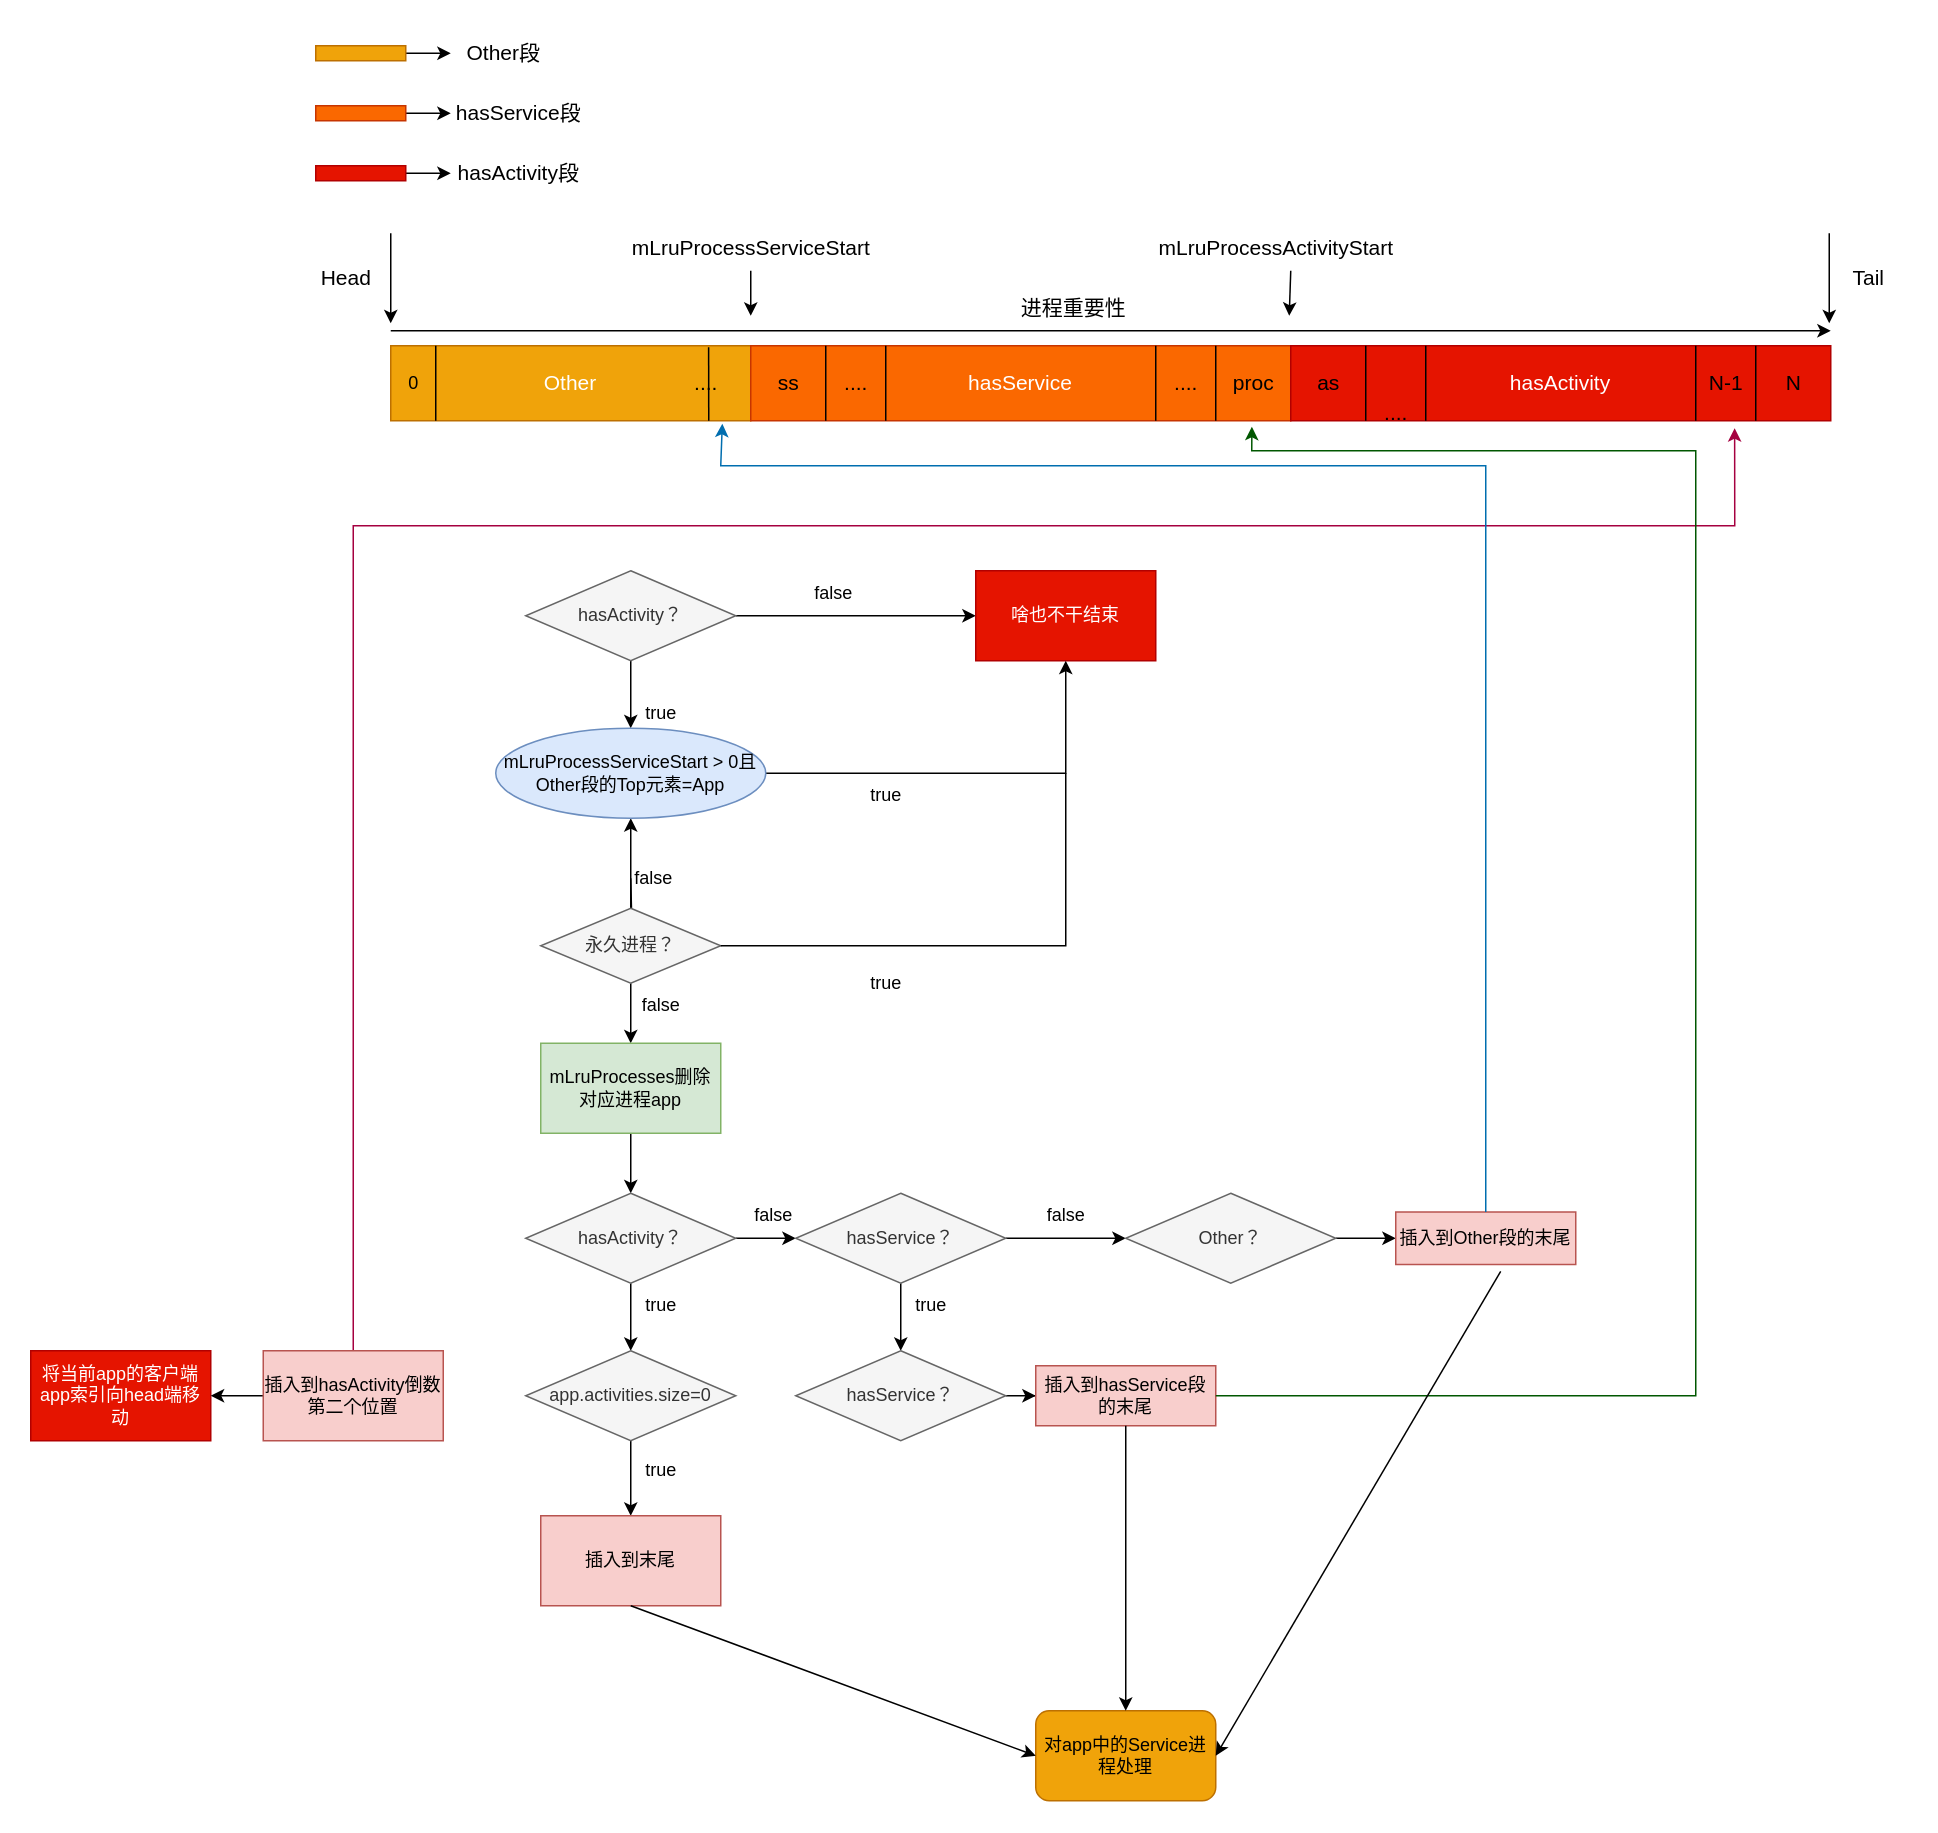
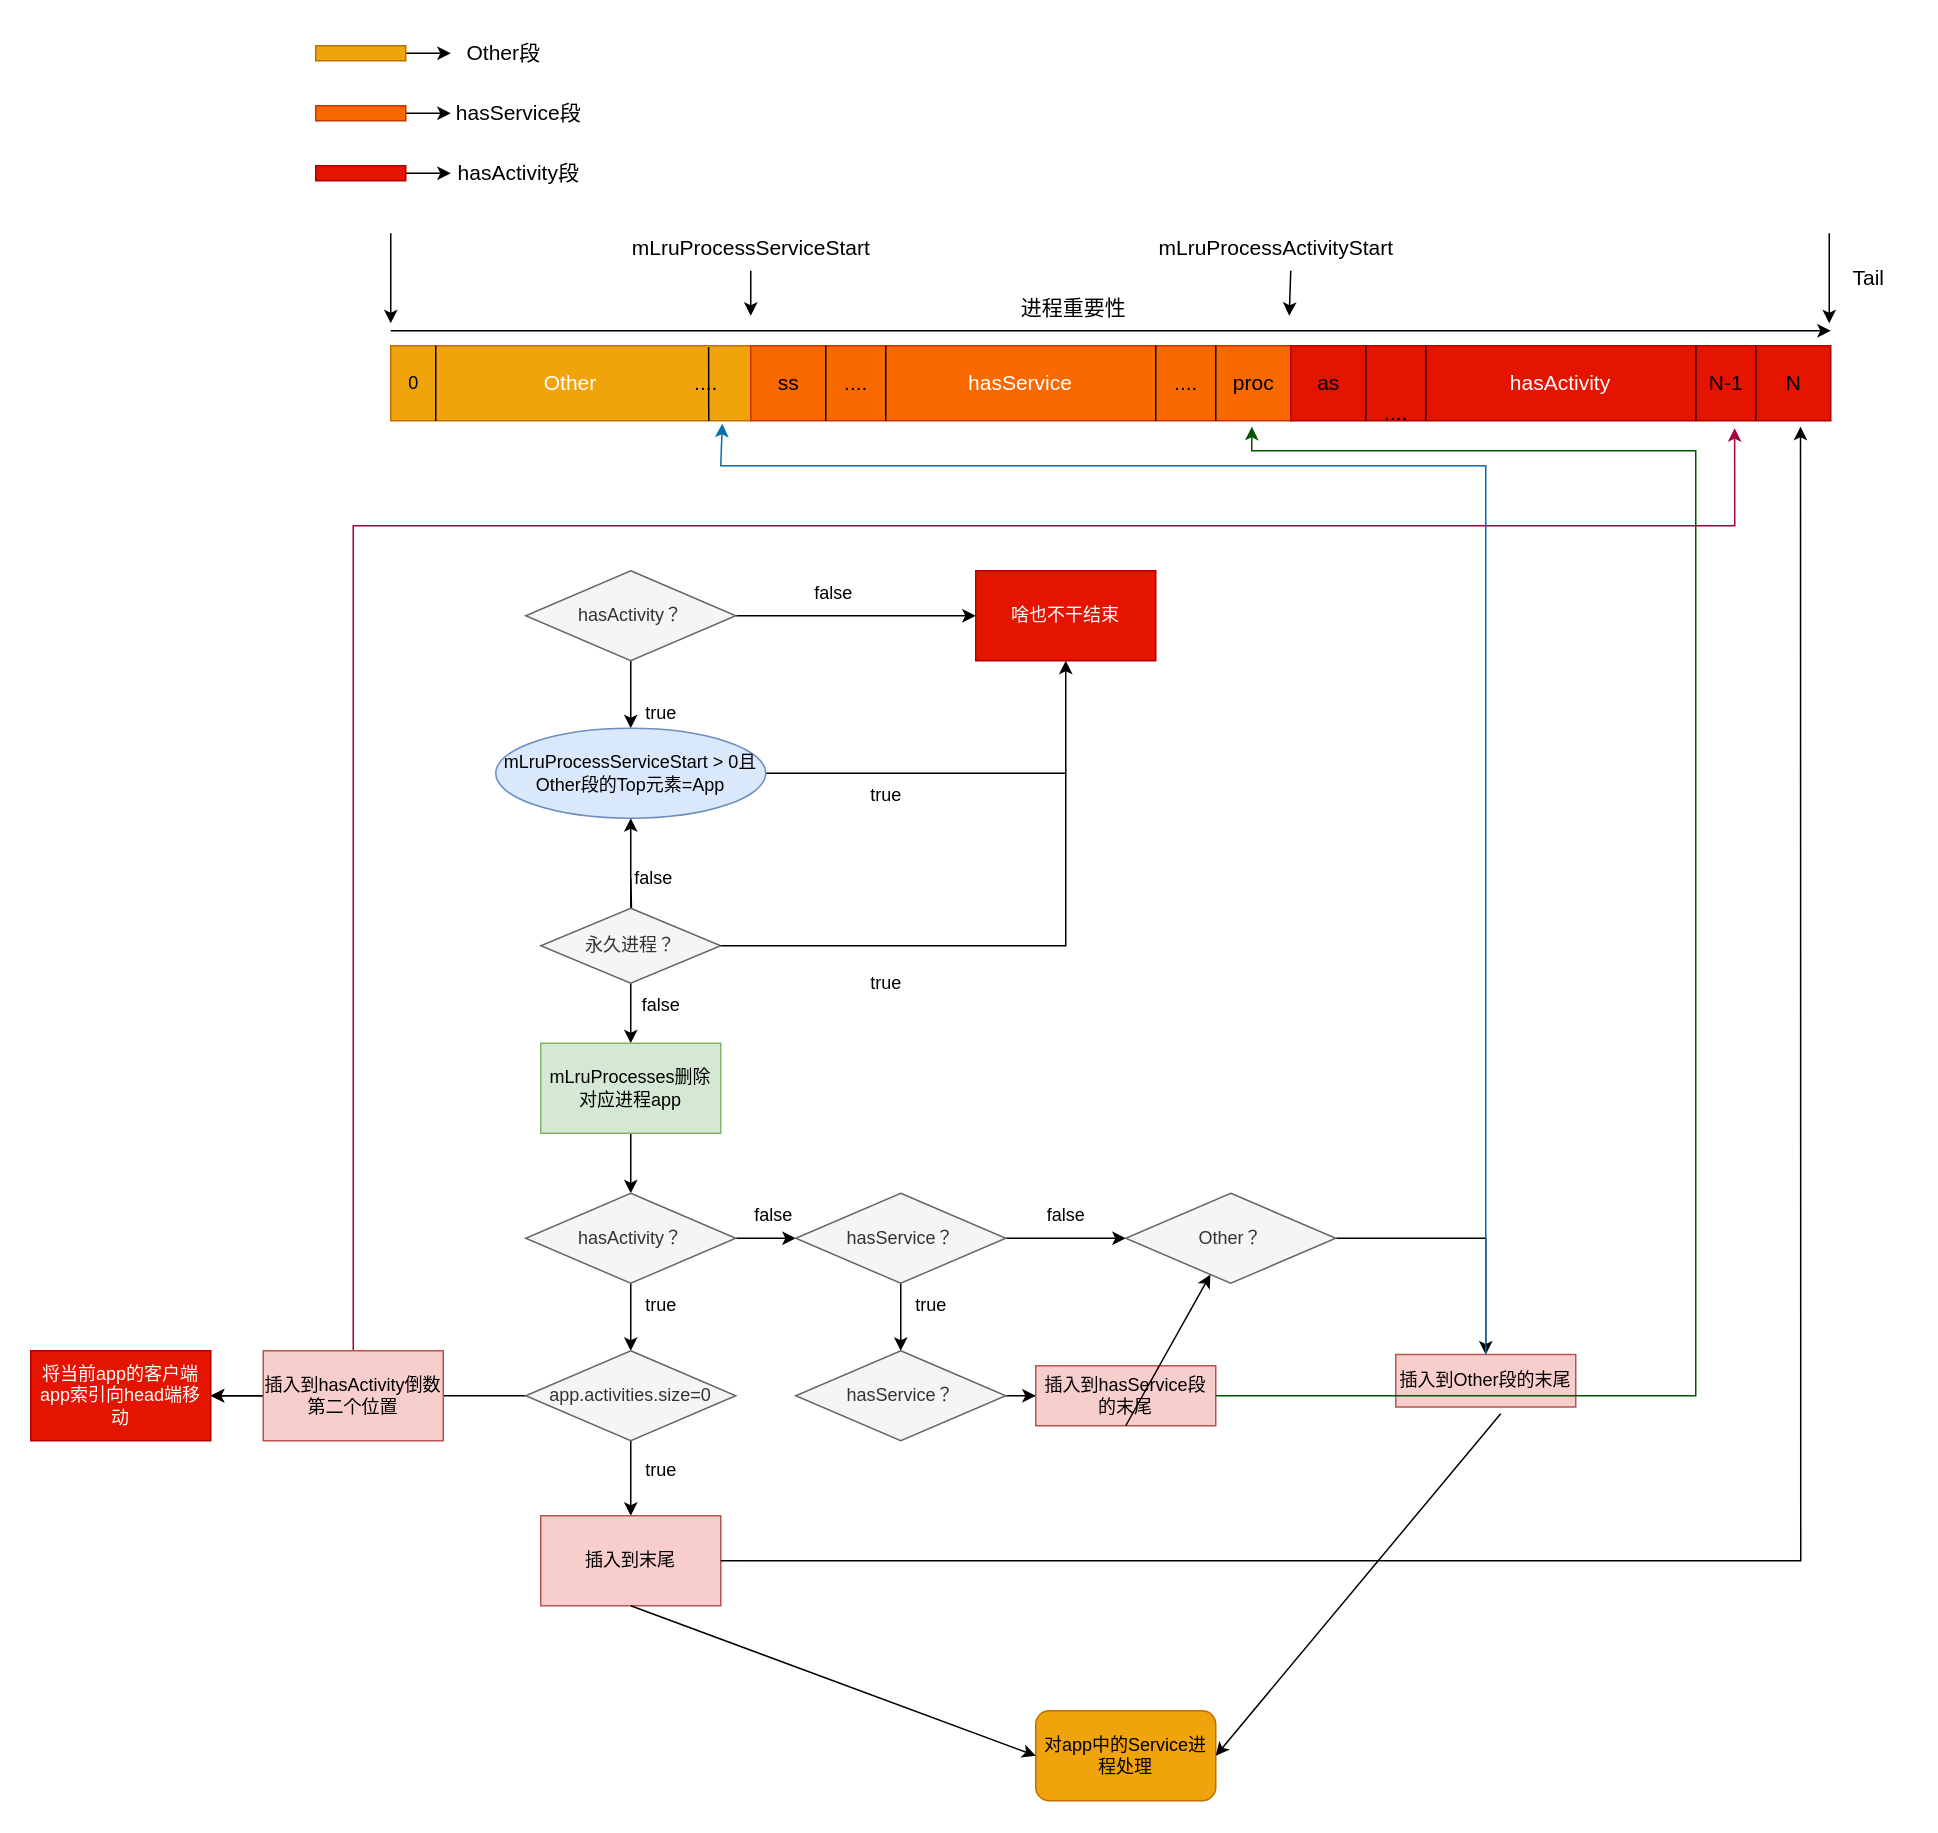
(346, 278) -> none
(1486, 1238) -> (1486, 1381)
none -> (484, 1396)
none -> (1801, 1539)
(1126, 1563) -> (1166, 1355)
